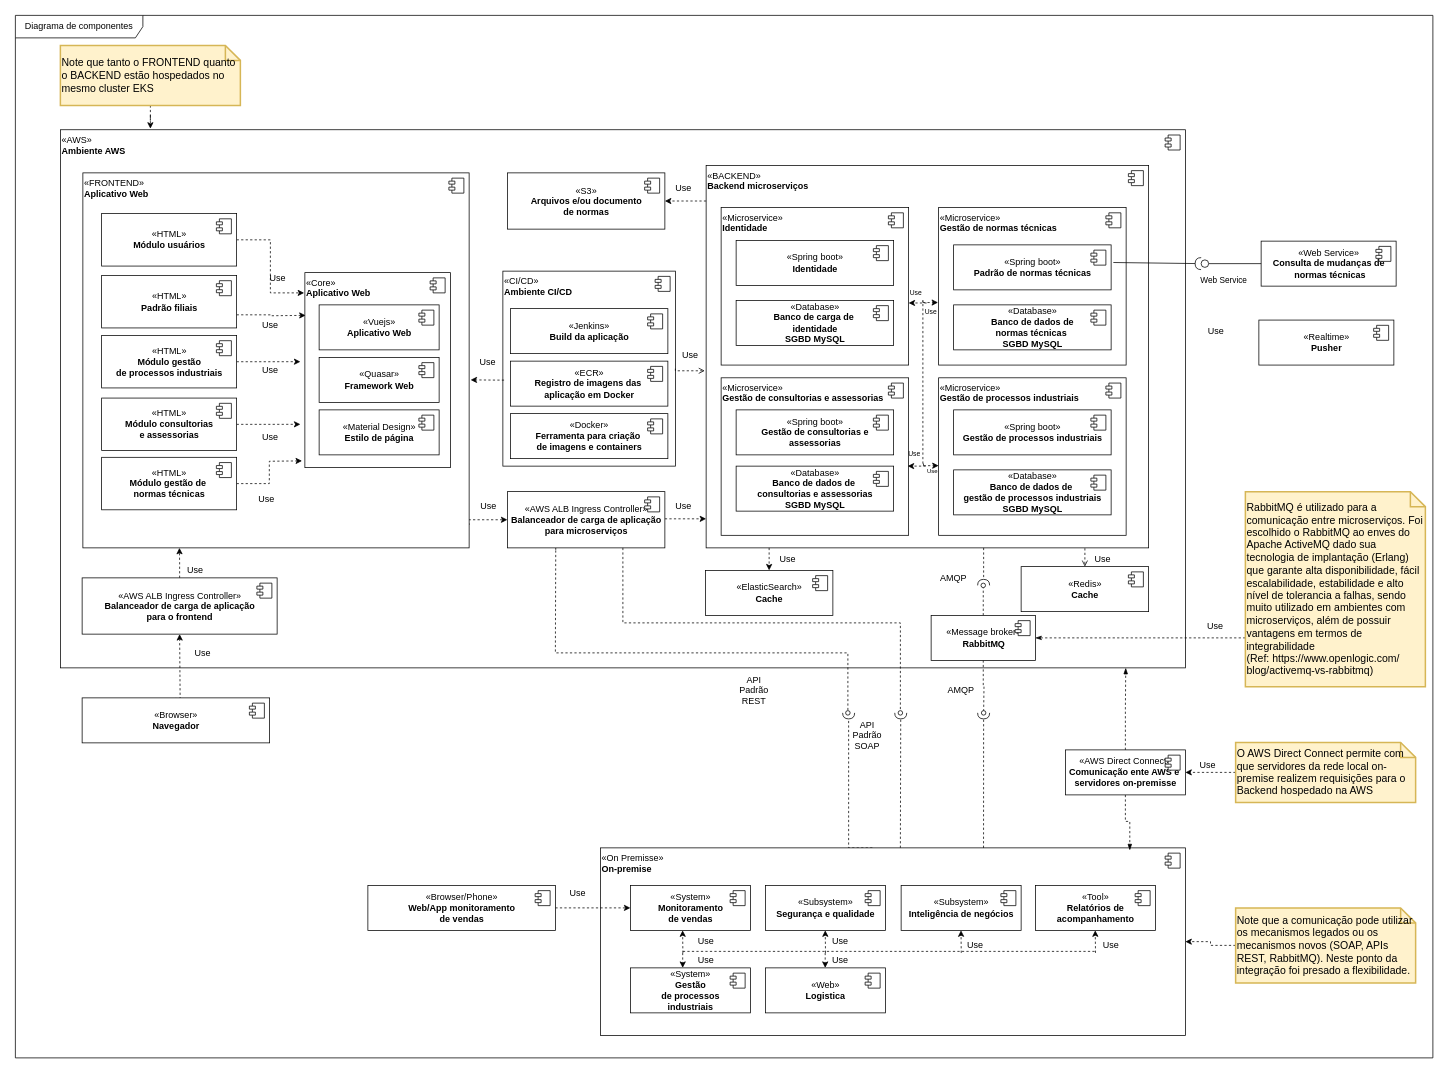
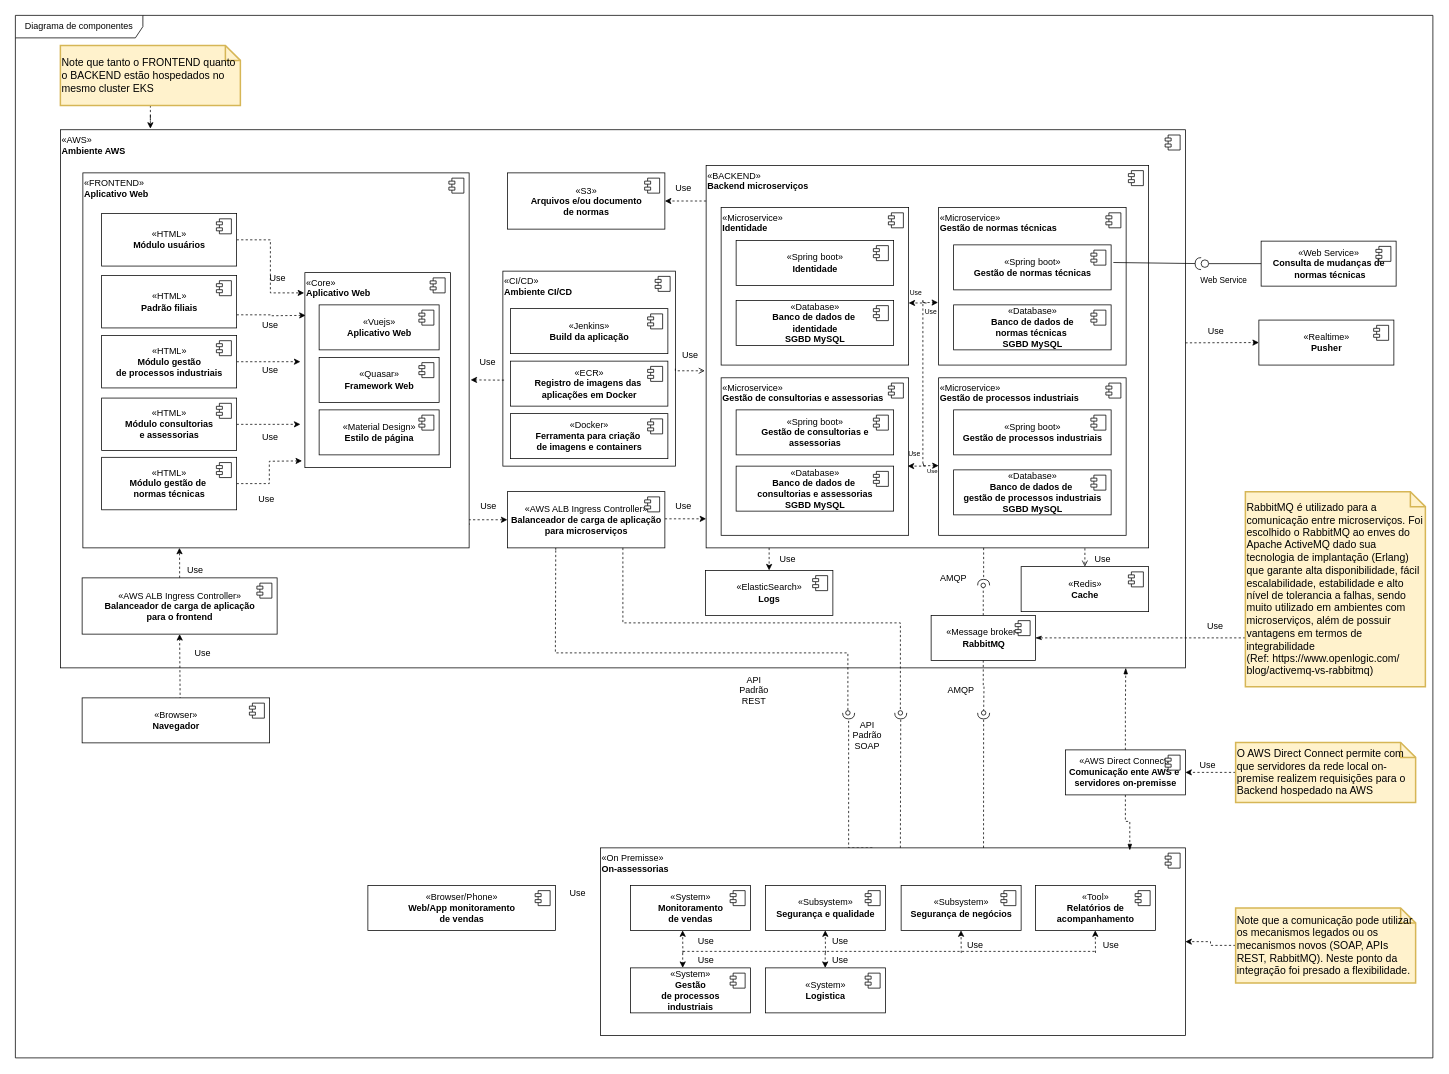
(1033, 267) -> (1033, 267)
(815, 323) -> (815, 323)
none -> (1221, 343)
(590, 384) -> (590, 384)
(770, 593) -> (770, 593)
(632, 864) -> (636, 864)
(624, 908) -> none
(962, 908) -> (962, 908)
(826, 990) -> (826, 990)
